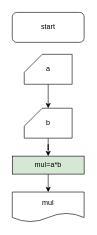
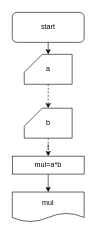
none -> (48, 48)
(48, 93) -> (48, 93)
(48, 149) -> (48, 149)
(48, 165) -> (48, 165)
